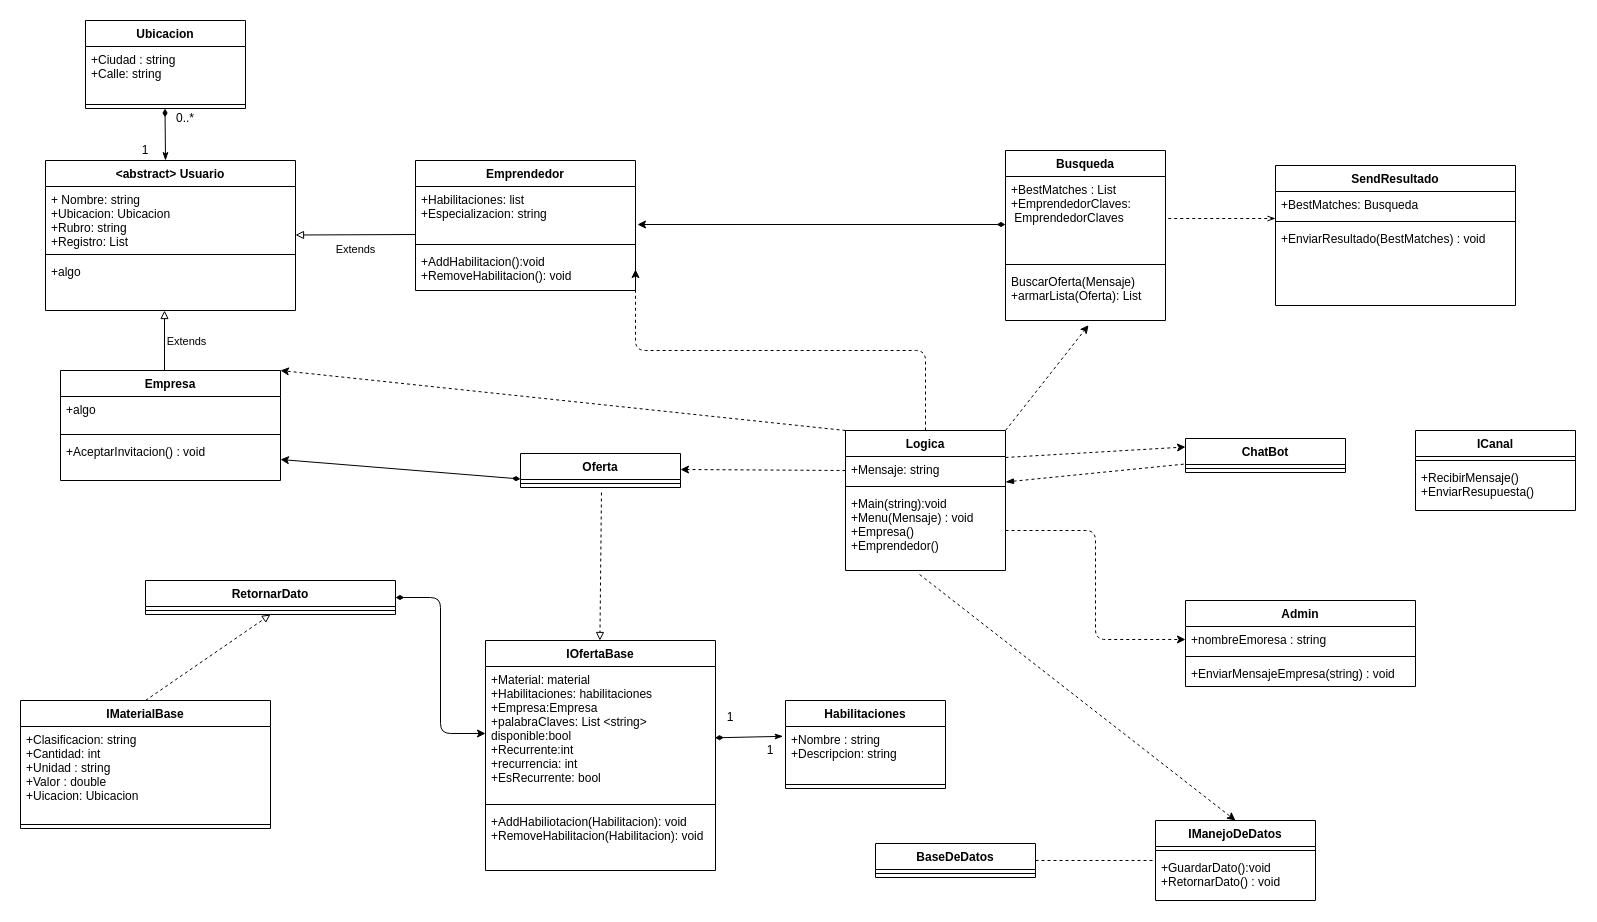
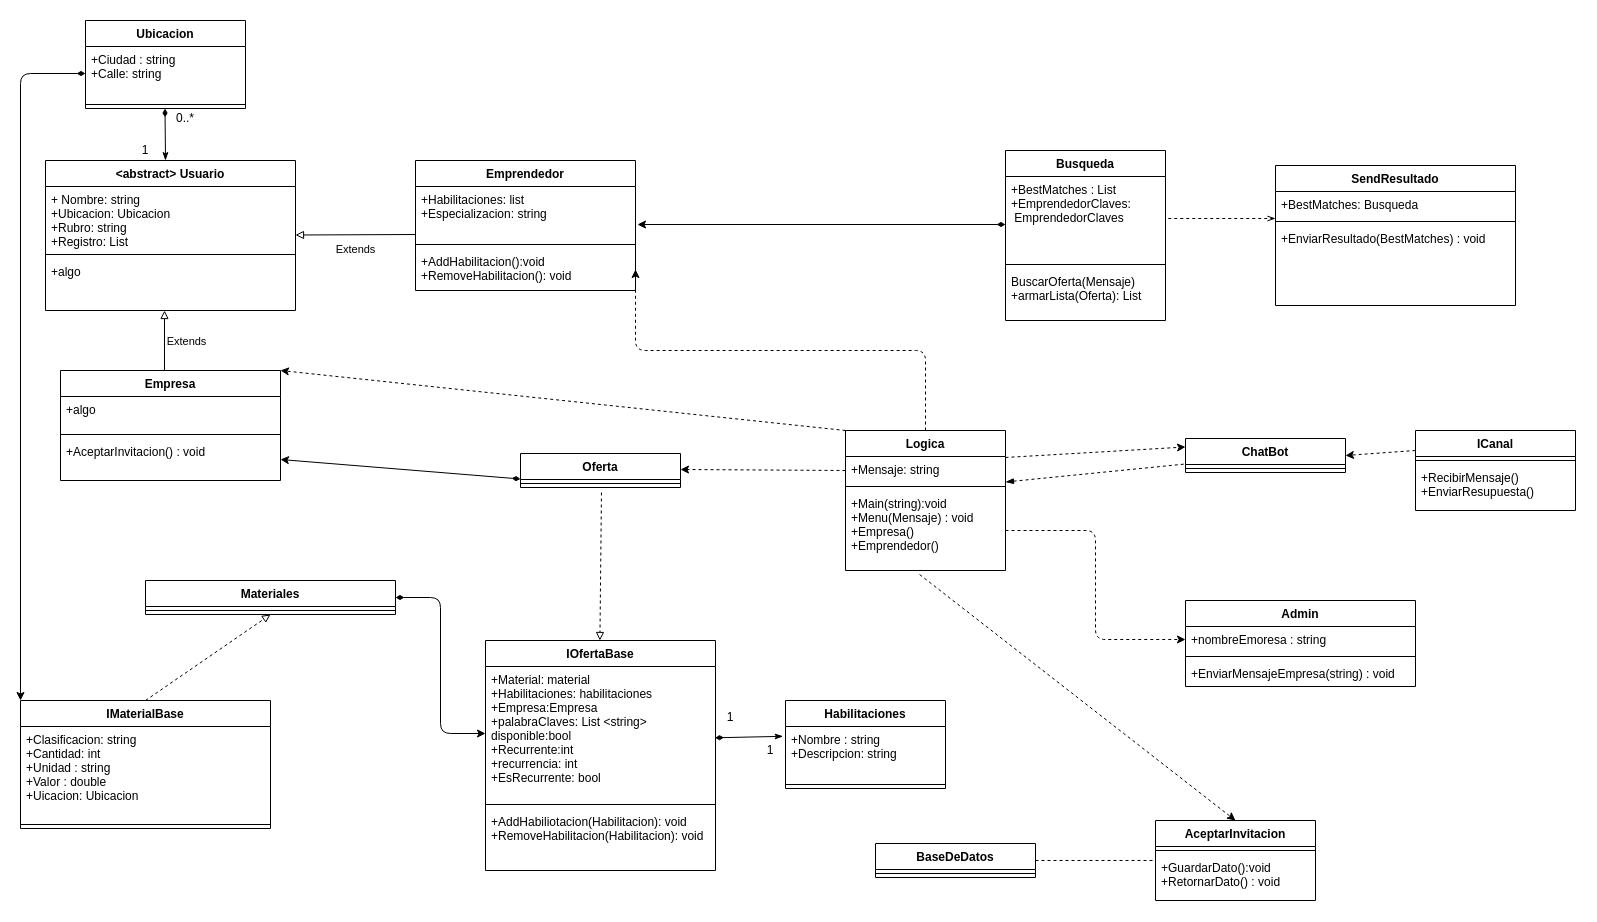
none -> (21, 360)
(1045, 381) -> none
none -> (1384, 453)
(270, 594) -> (270, 594)
(1235, 834) -> (1235, 834)
